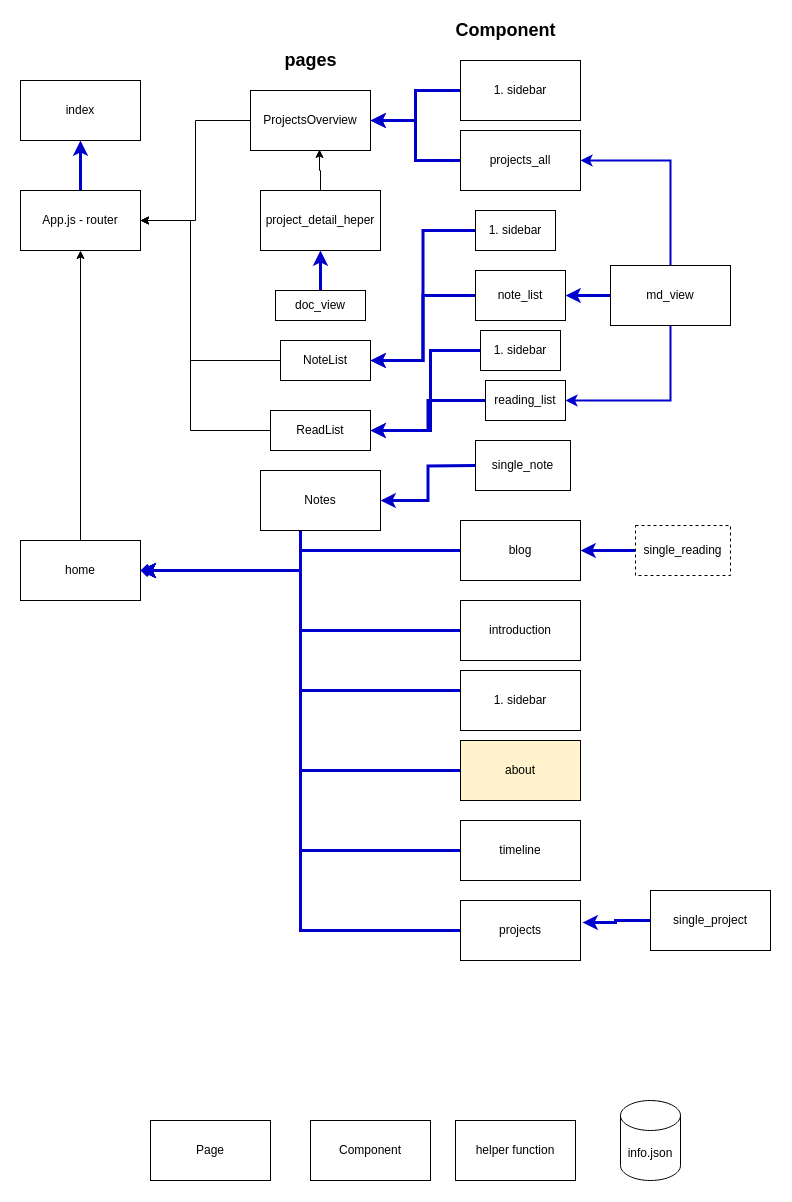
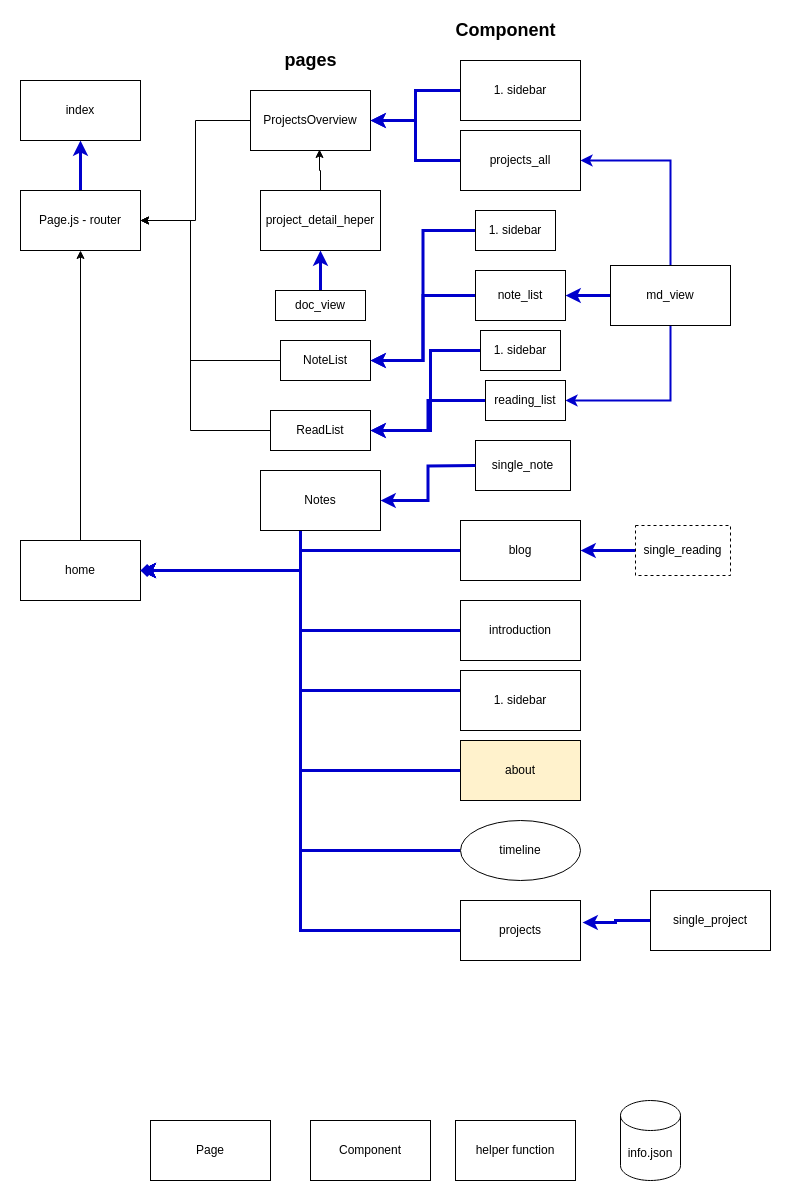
(81, 221) -> (81, 221)
(521, 851) -> (521, 851)
